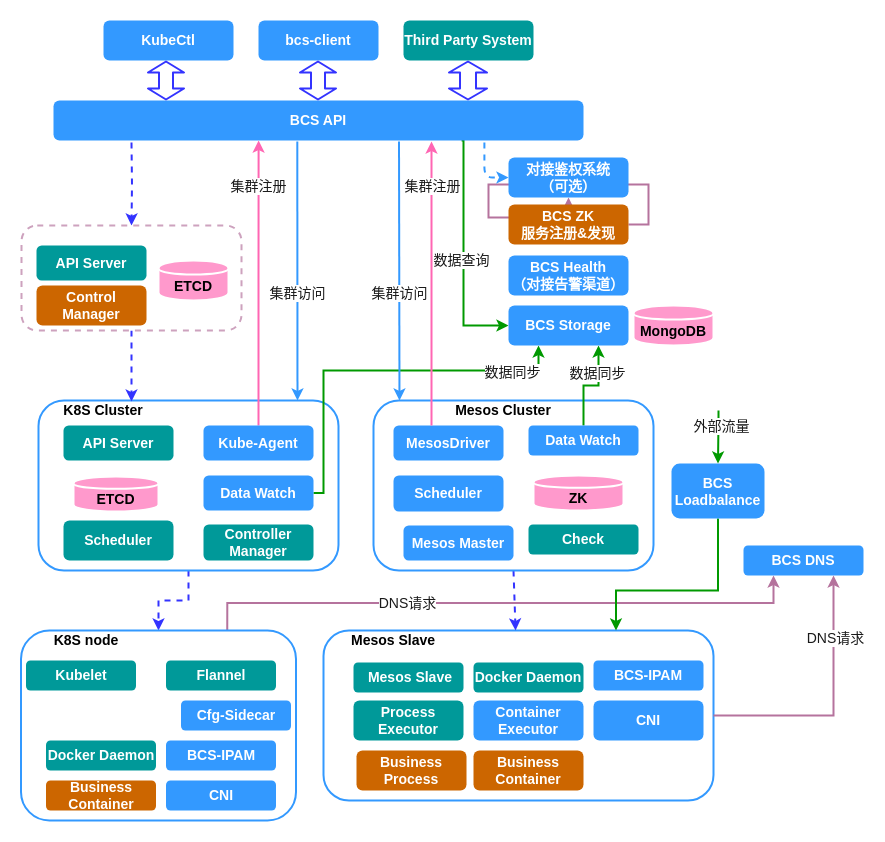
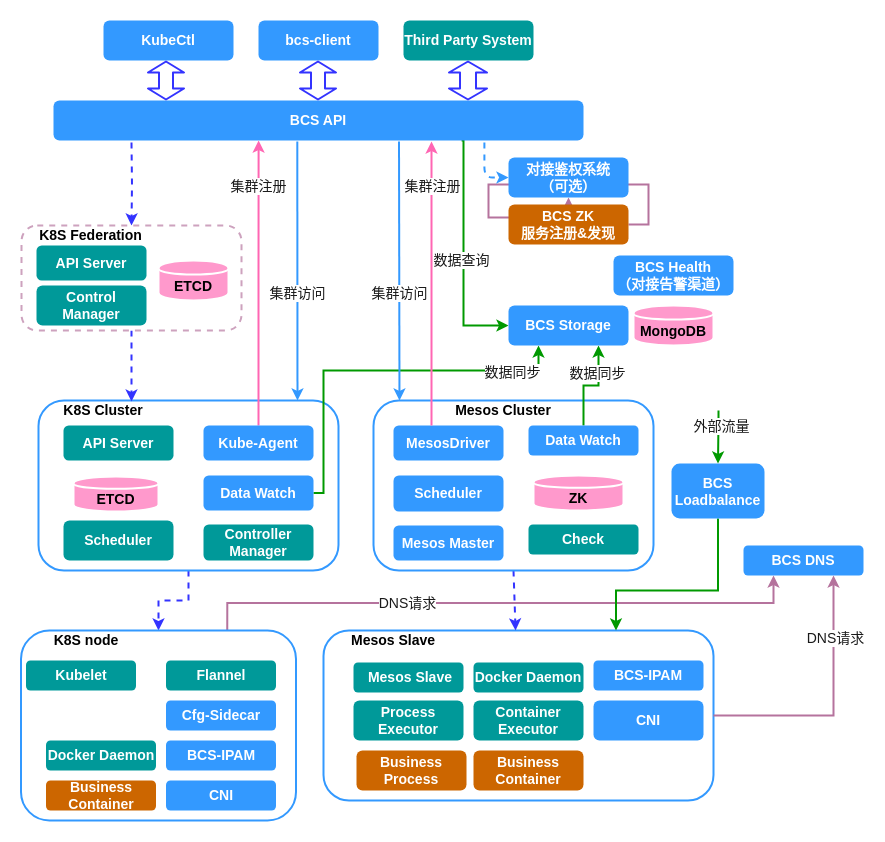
none -> (91, 236)
(569, 276) -> (674, 276)
(92, 306) -> (92, 306)
(459, 543) -> (449, 543)
(236, 716) -> (221, 716)
(529, 721) -> (529, 721)
